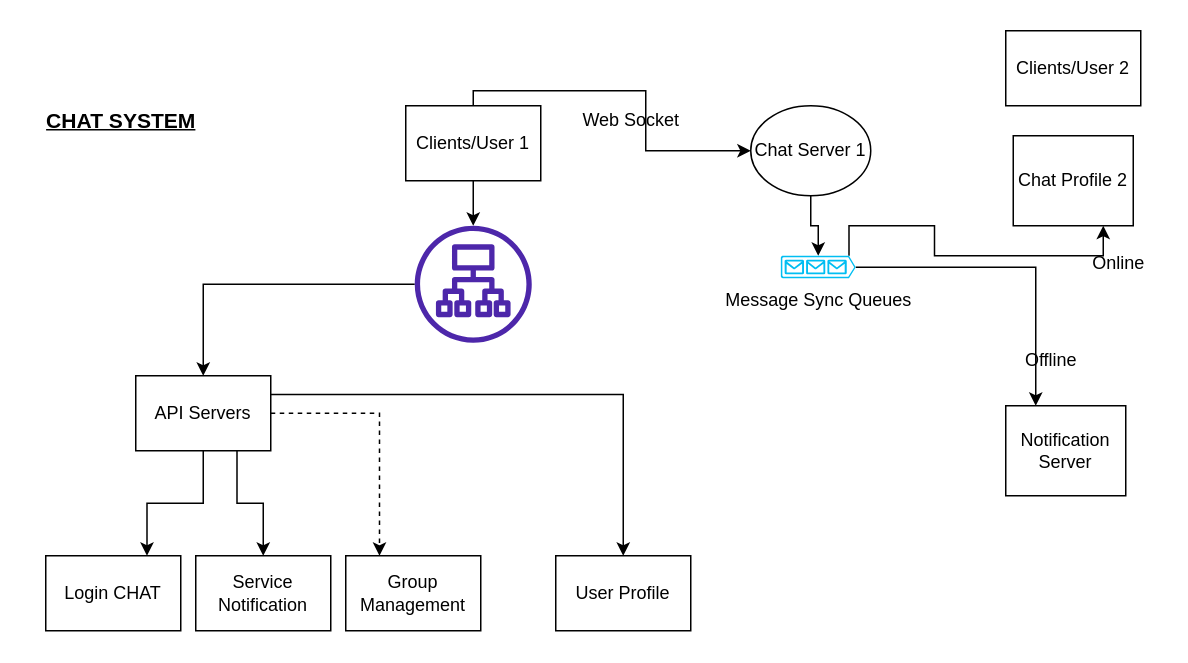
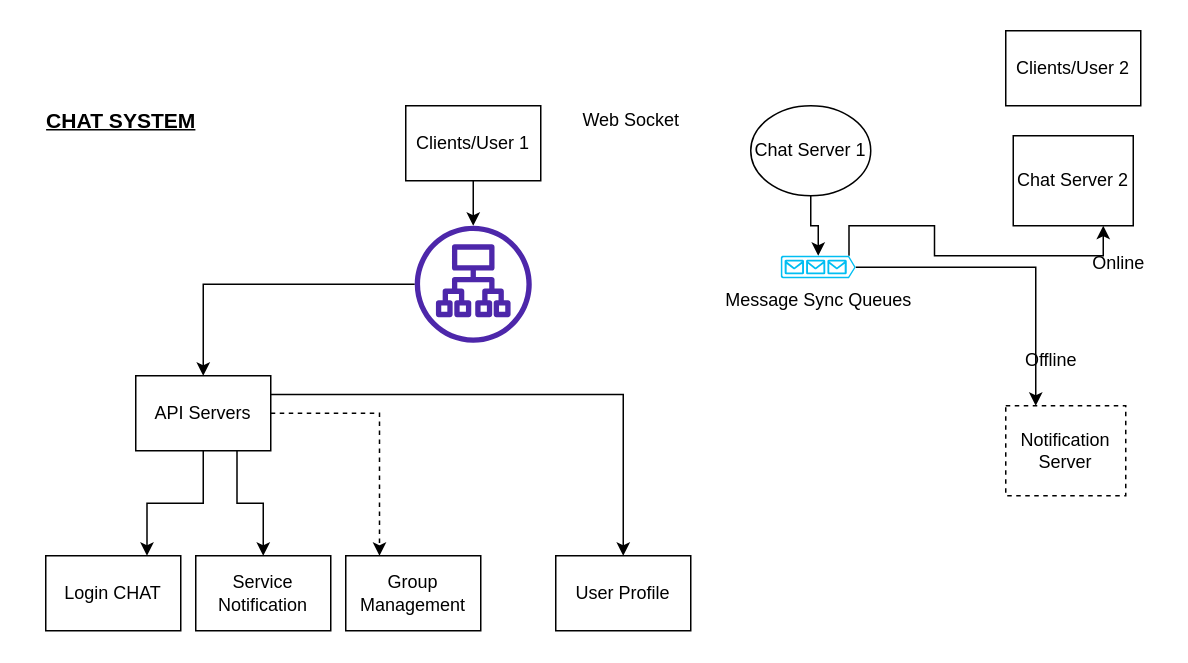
(630, 91) -> none
(1073, 181) -> (1073, 181)
(1066, 451) -> (1066, 451)
